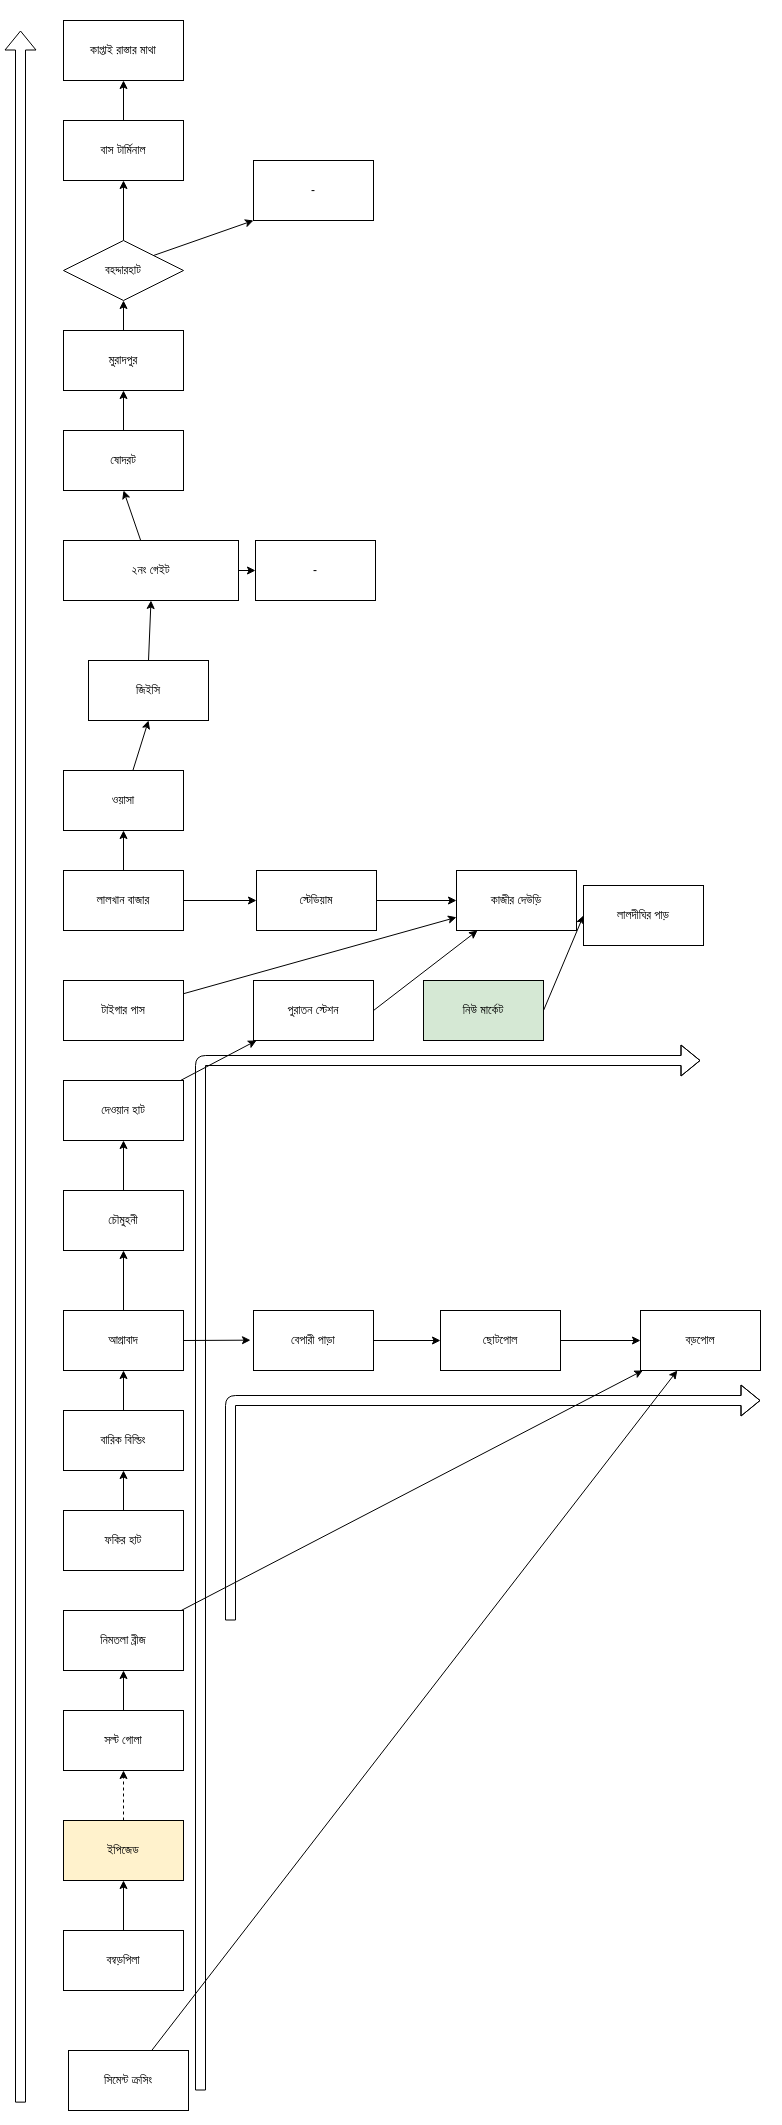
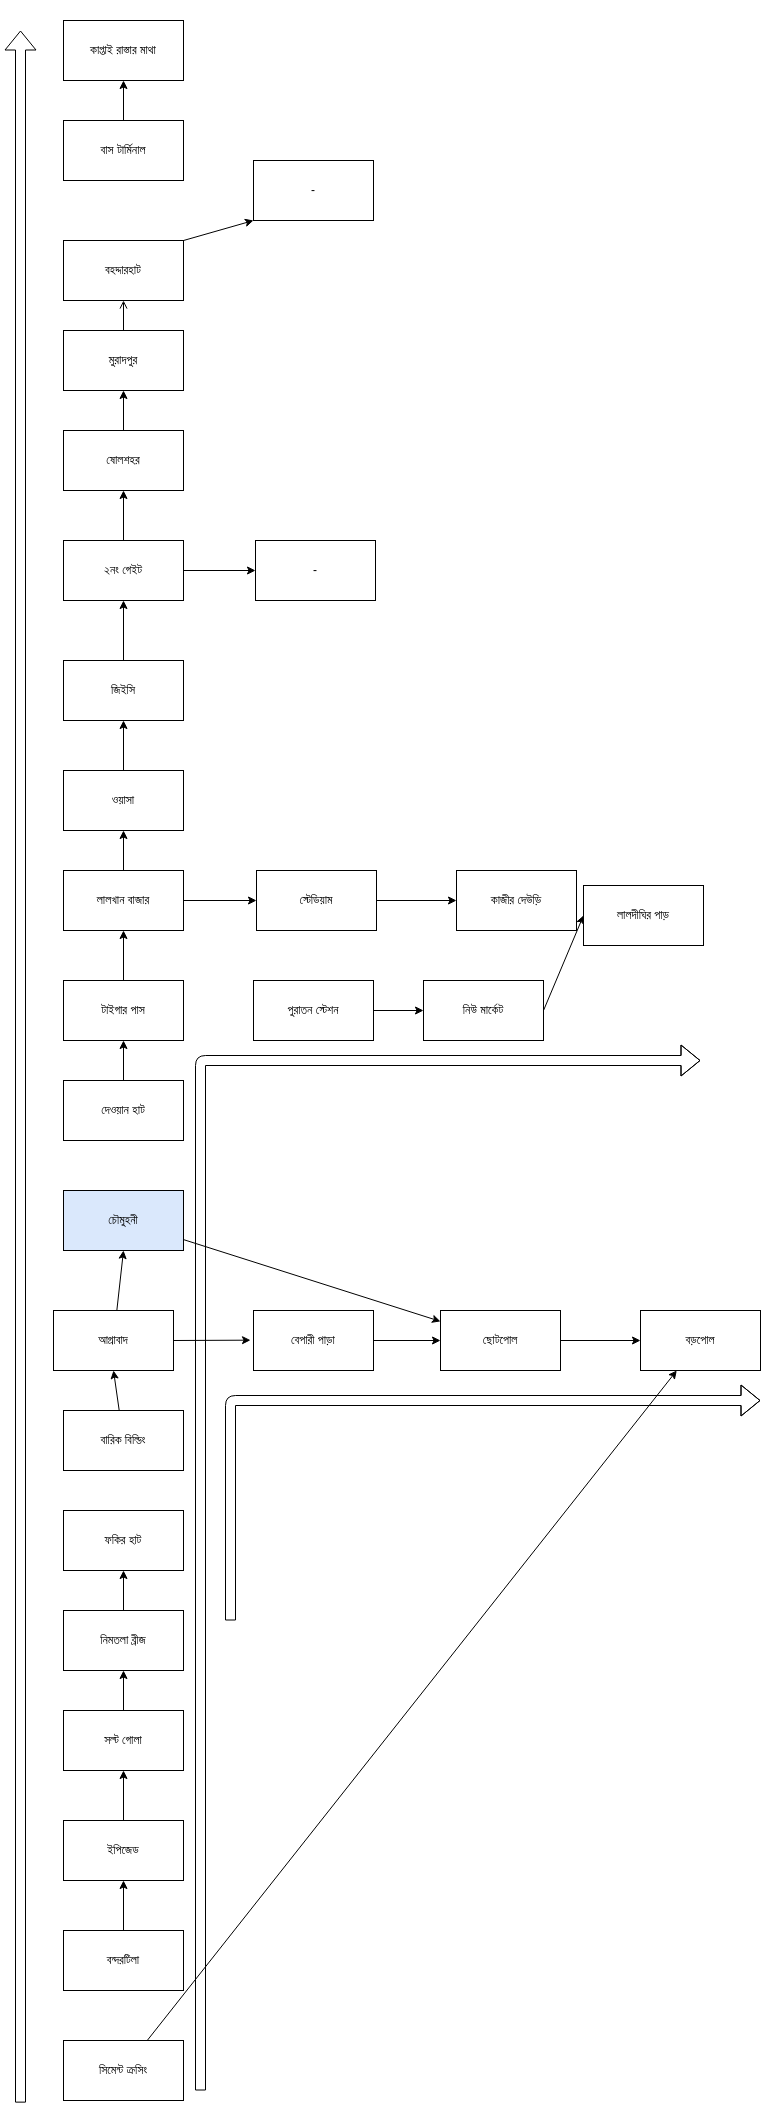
(124, 214) -> none
(124, 271) -> (124, 271)
(124, 309) -> (124, 307)
(124, 461) -> (124, 461)
(151, 571) -> (124, 571)
(149, 691) -> (124, 691)
(316, 956) -> (124, 959)
(423, 972) -> (395, 1011)
(484, 1011) -> (484, 1011)
(232, 1053) -> (124, 1064)
(124, 1169) -> (308, 1279)
(124, 1221) -> (124, 1221)
(124, 1341) -> (114, 1341)
(409, 1492) -> (124, 1594)
(124, 1494) -> none
(124, 1798) -> (124, 1798)
(124, 1851) -> (124, 1851)
(124, 1961) -> (124, 1961)
(129, 2081) -> (124, 2071)
